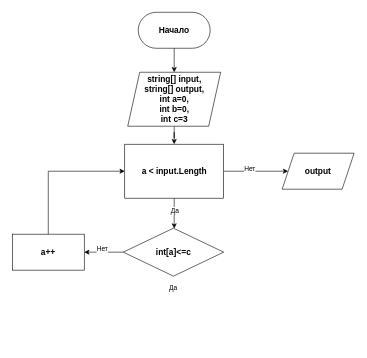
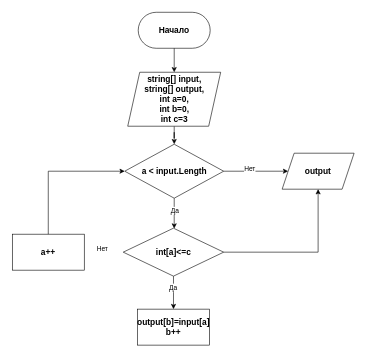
(174, 171) -> (174, 171)
(89, 252) -> (318, 194)
none -> (174, 291)
none -> (174, 327)
